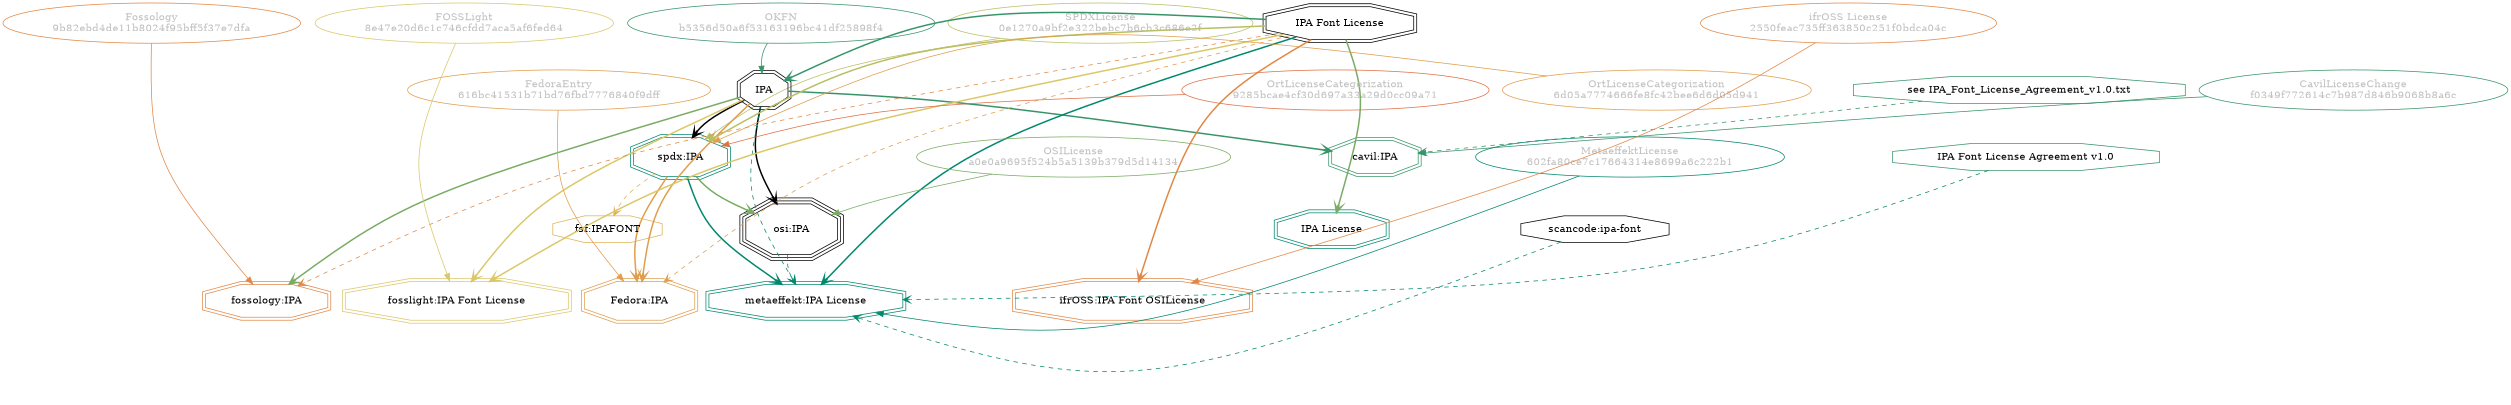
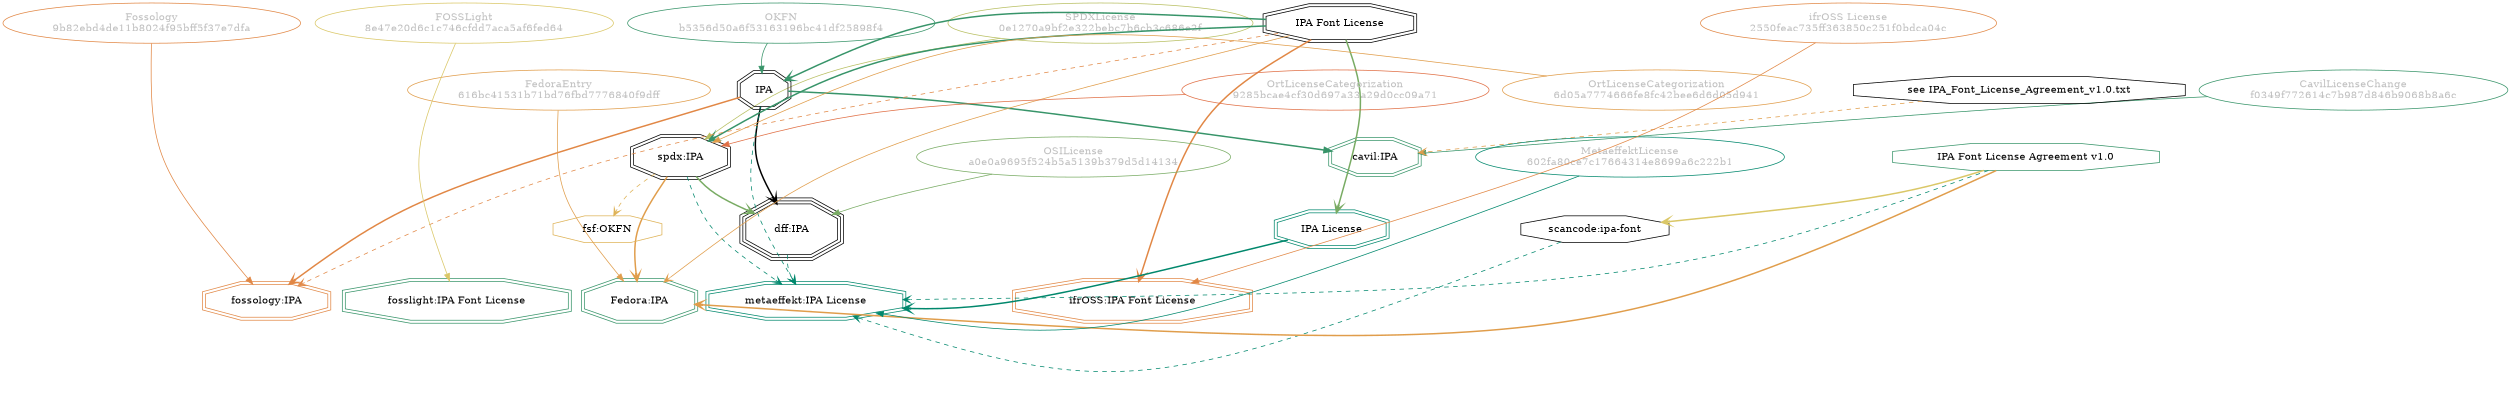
(856, 69) -> (856, 69)
(2019, 90) -> (2019, 90)
(1043, 113) -> (1057, 114)
(878, 120) -> none
(965, 121) -> (965, 121)
(707, 122) -> none
(1042, 123) -> (1101, 284)
(1674, 127) -> (1674, 127)
(681, 157) -> (681, 157)
(509, 169) -> (509, 169)
(598, 171) -> none
(681, 174) -> (1363, 335)
none -> (1828, 204)
(607, 229) -> (607, 229)
(792, 229) -> (792, 229)
(718, 235) -> (718, 235)
(457, 301) -> (457, 301)
(640, 301) -> (640, 301)
(1133, 301) -> (1133, 301)
